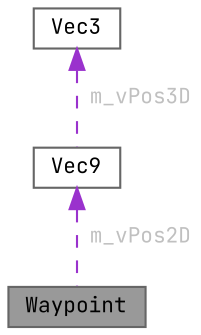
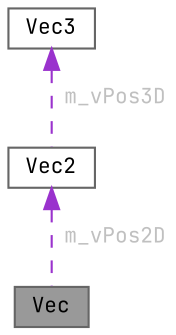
(77, 168) -> (52, 168)
(77, 307) -> (52, 307)
